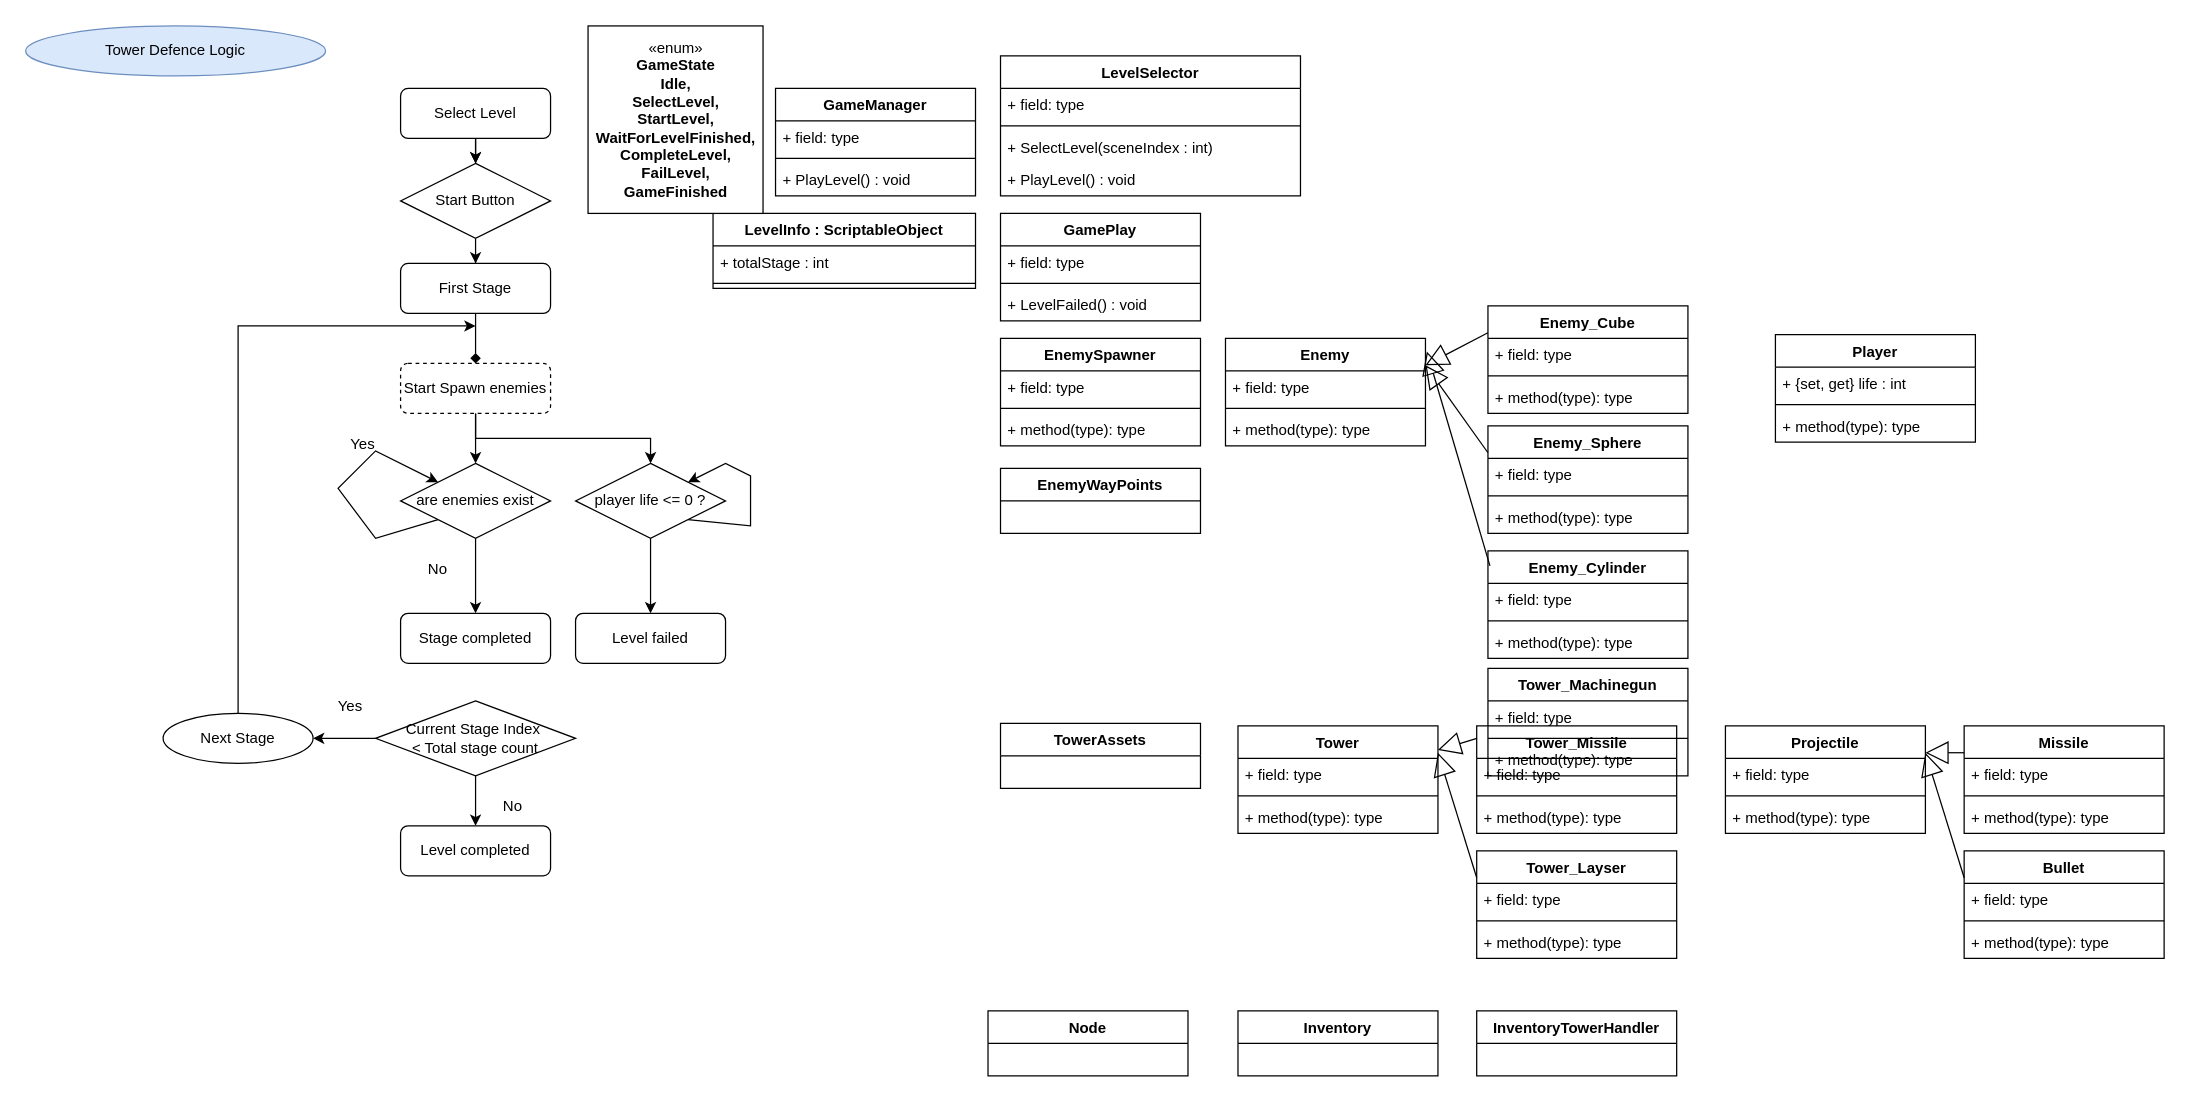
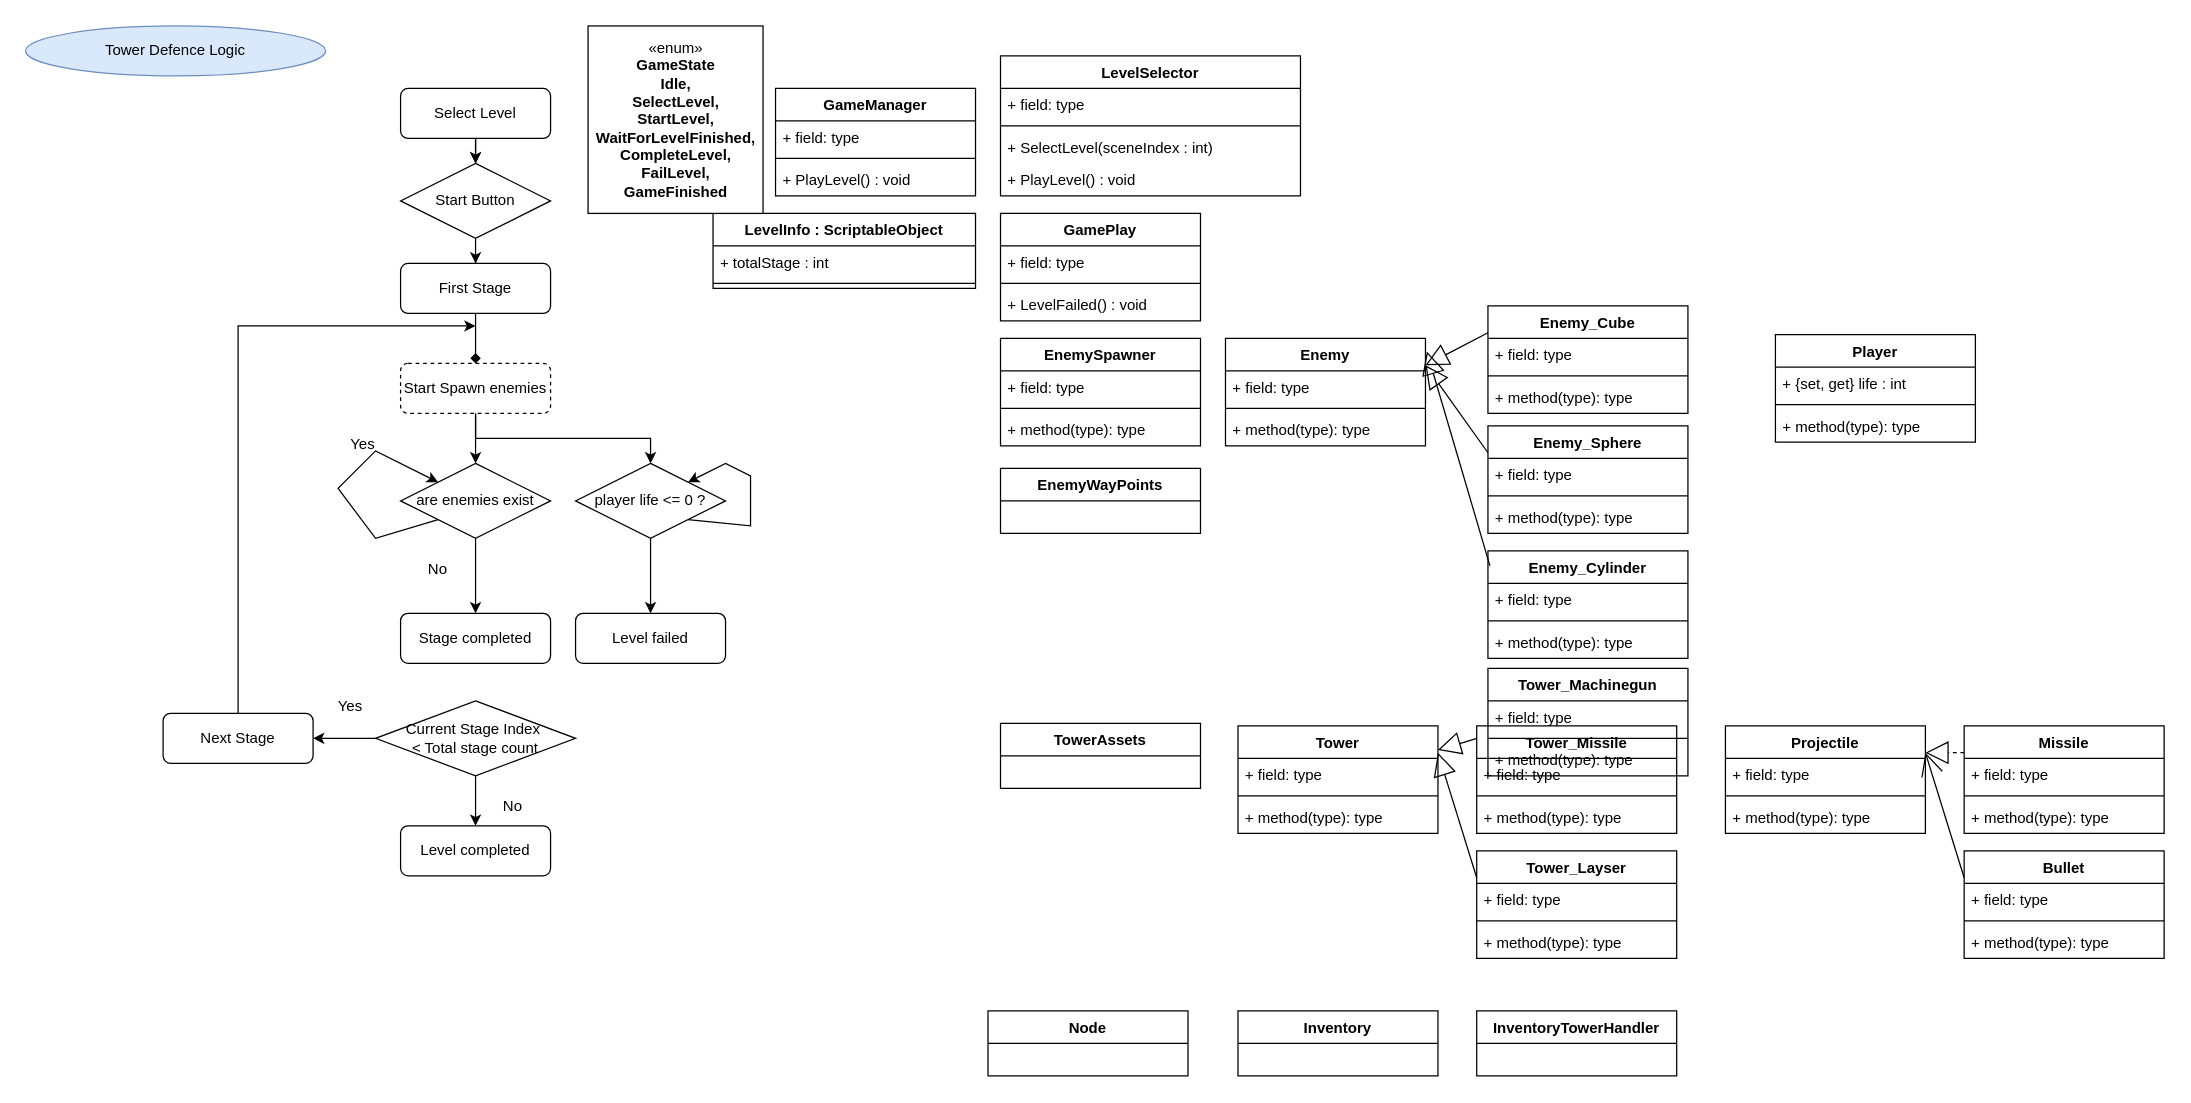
(238, 738) -> (238, 738)
(1955, 753) -> (1955, 753)
(1933, 775) -> (1930, 766)
